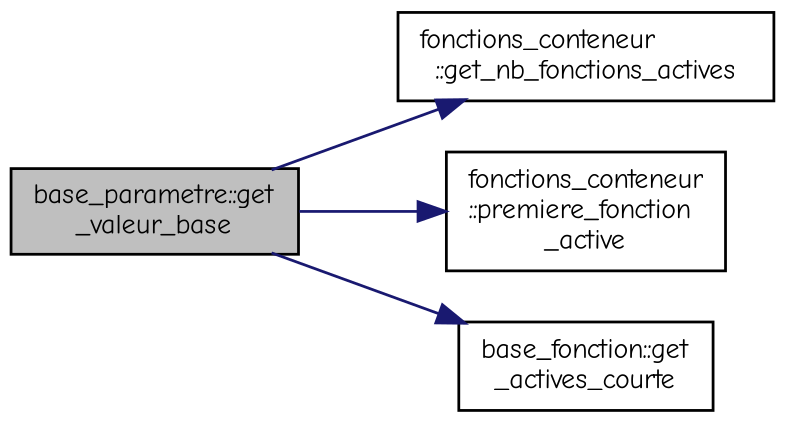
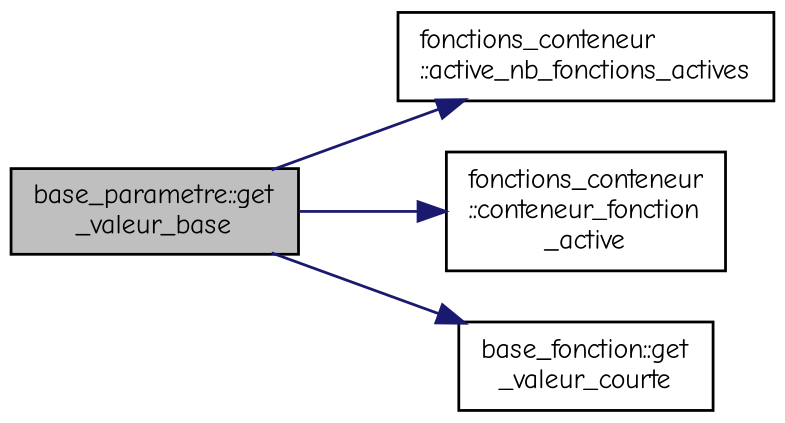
(586, 57) -> (586, 57)
(586, 211) -> (586, 211)
(586, 366) -> (586, 366)
